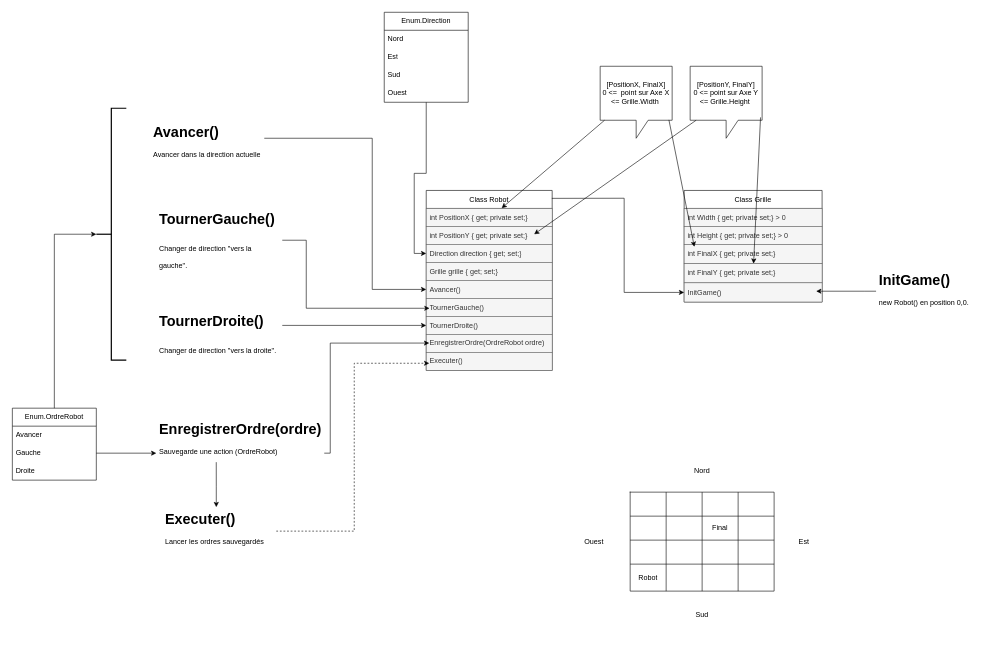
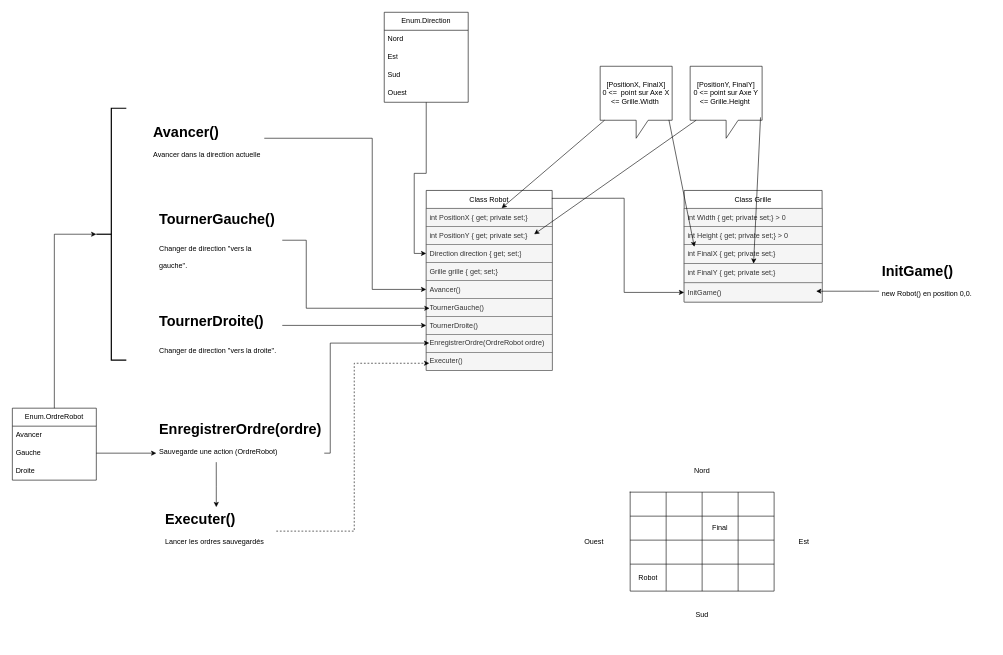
(933, 293) -> (936, 284)
